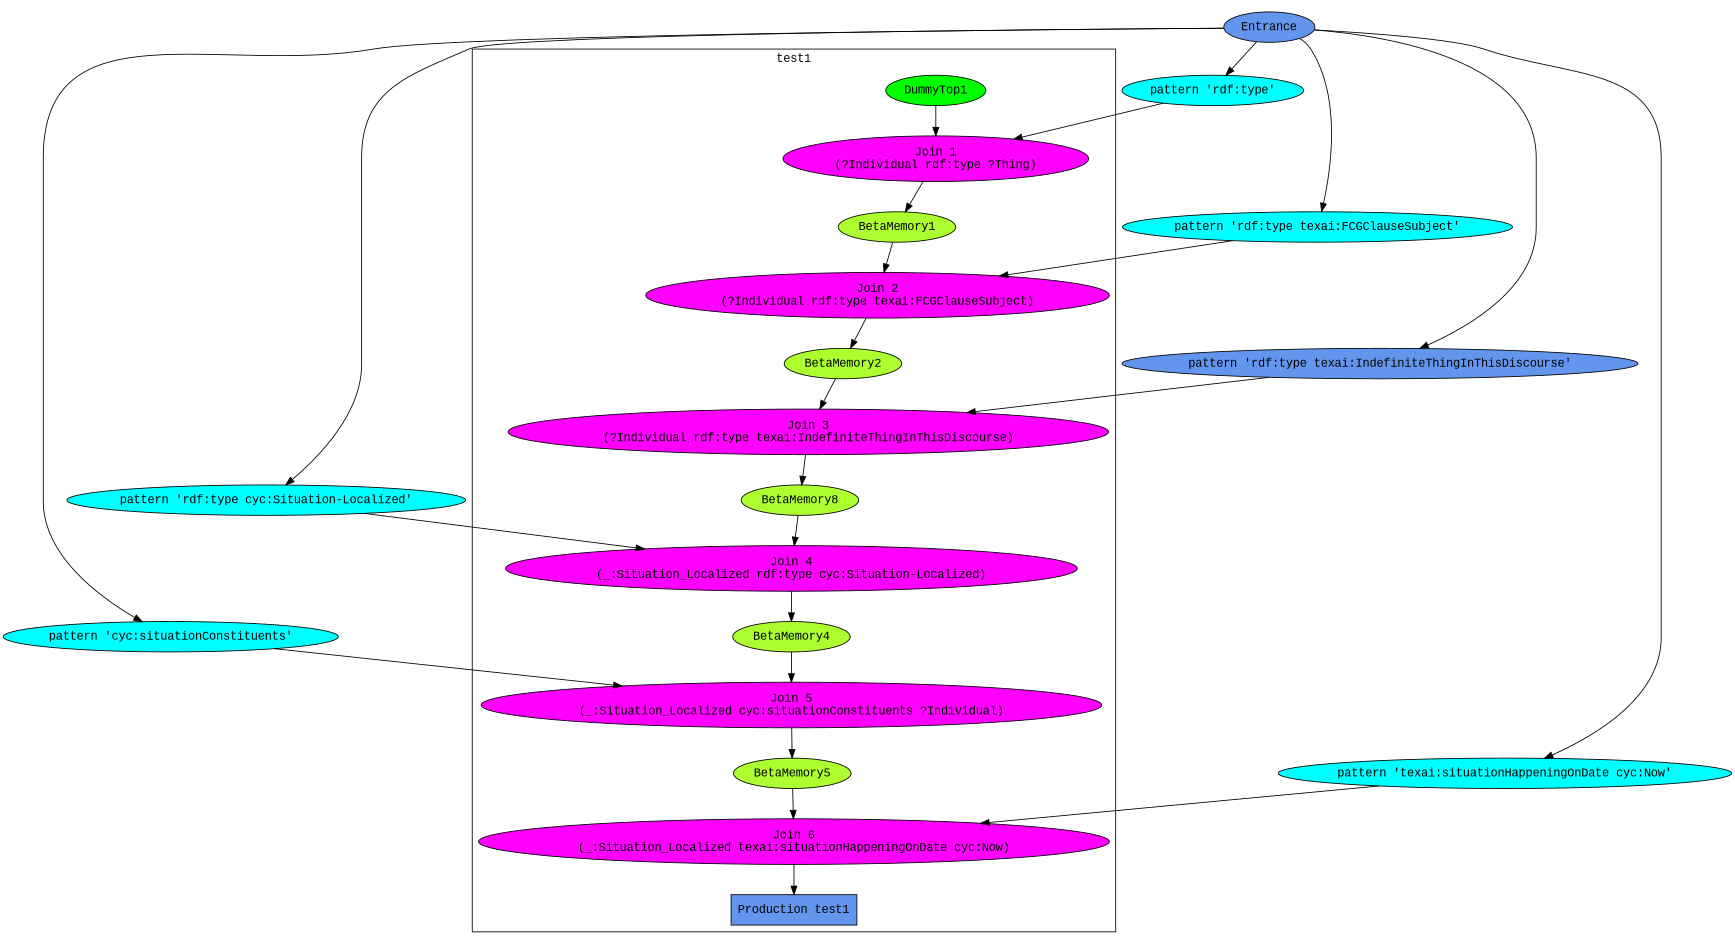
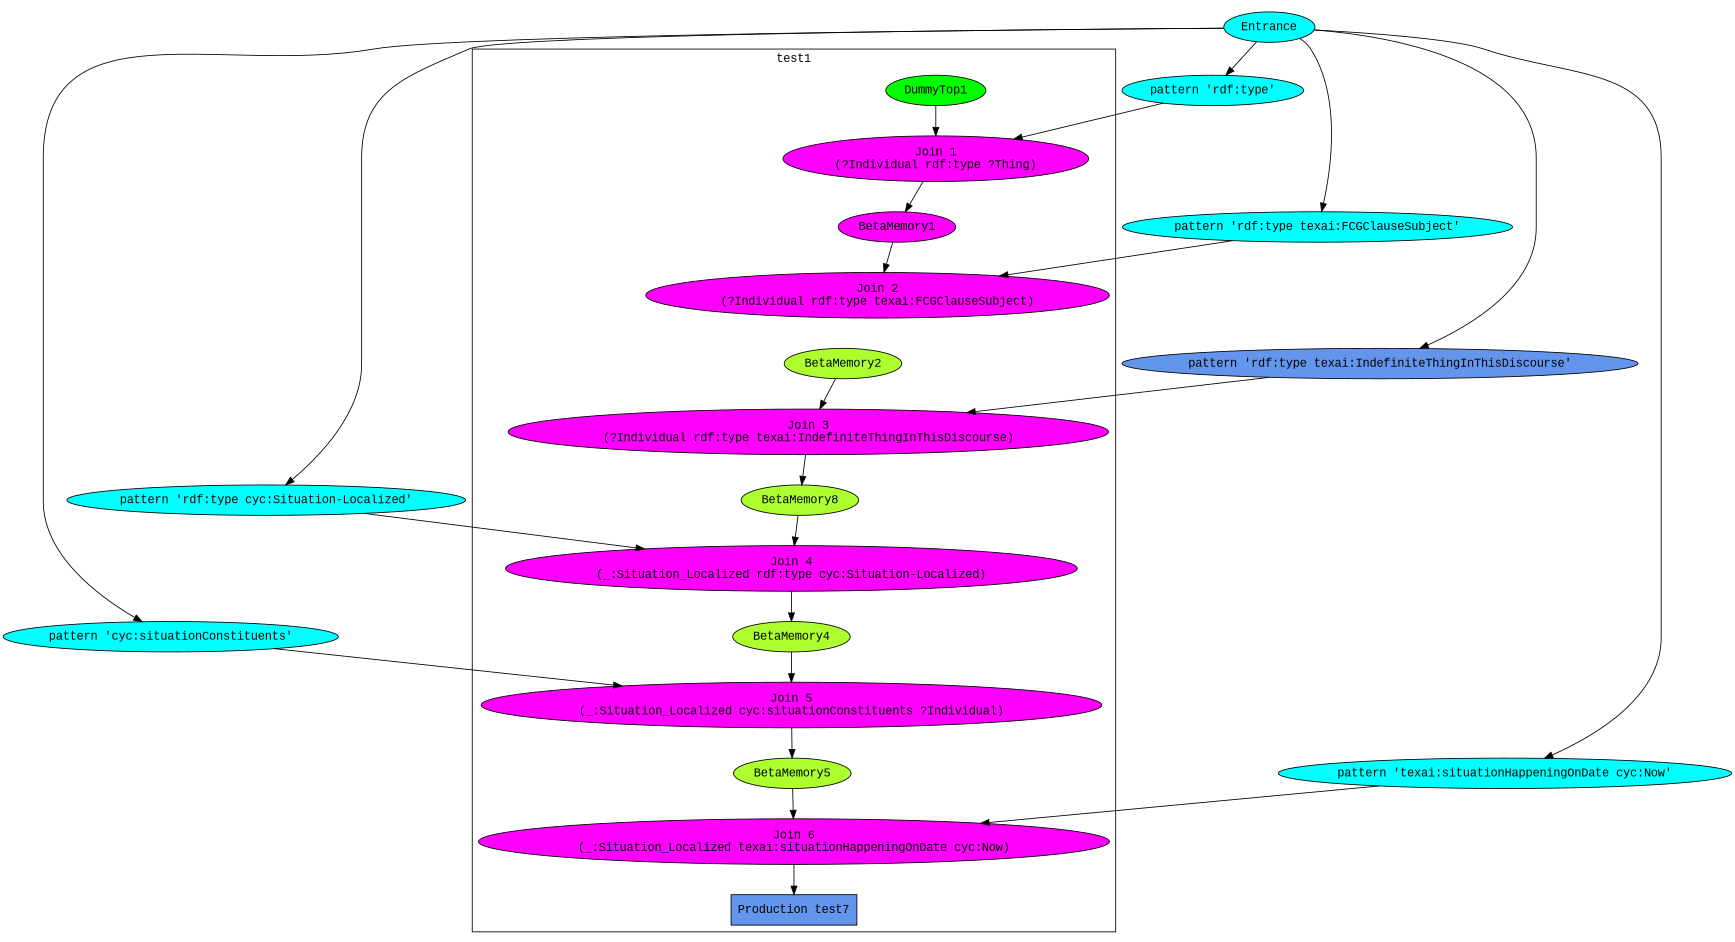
(1269, 27) -> (1269, 27)
(897, 227) -> (897, 227)
(860, 329) -> none
(794, 910) -> (794, 910)
